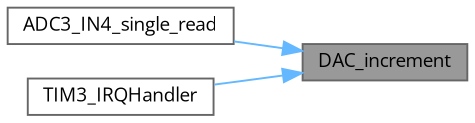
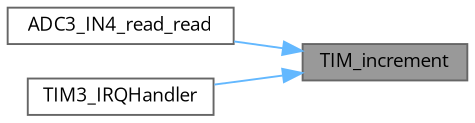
(121, 26) -> (121, 26)
(385, 62) -> (385, 62)
